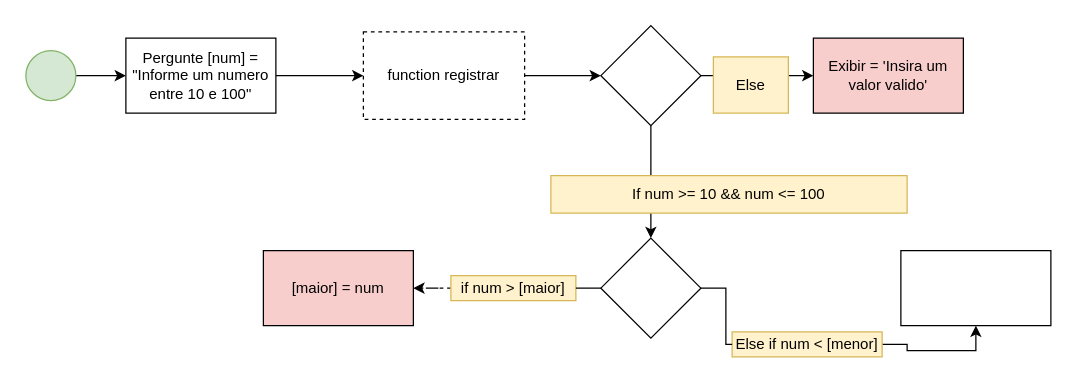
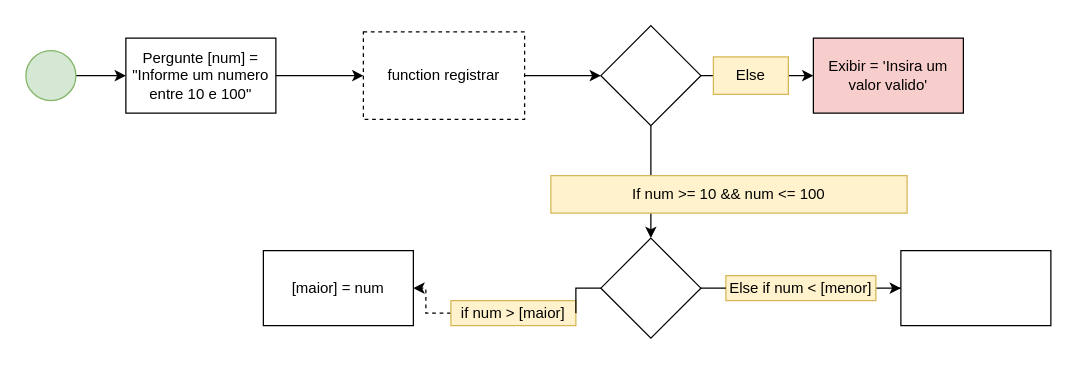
(751, 85) -> (751, 76)
(338, 288) -> (338, 288)
(513, 288) -> (513, 313)
(807, 344) -> (801, 288)
